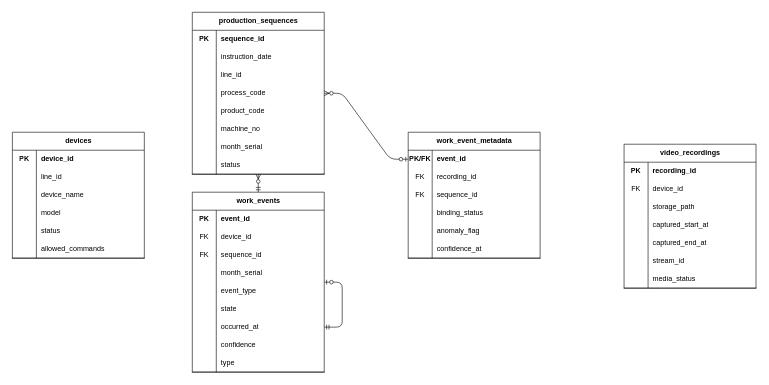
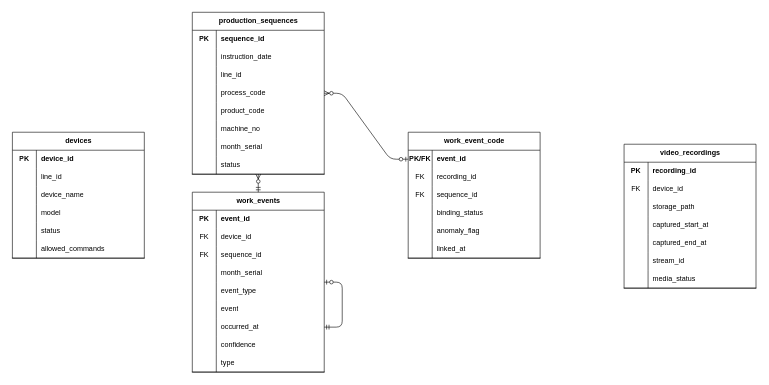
(475, 141) -> (475, 141)
(462, 249) -> (453, 249)
(231, 309) -> (231, 309)
